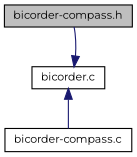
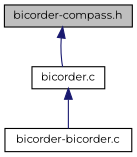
(76, 41) -> (61, 53)
(68, 140) -> (68, 140)
